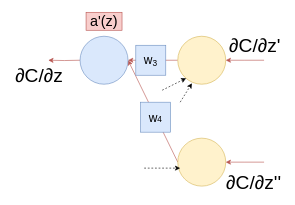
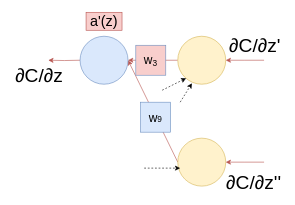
(151, 60) -> (151, 60)
(156, 117) -> (156, 117)
